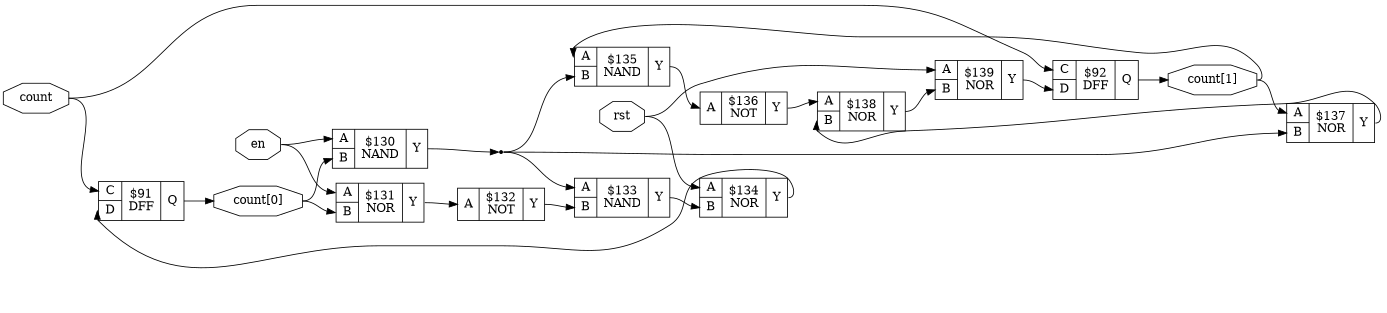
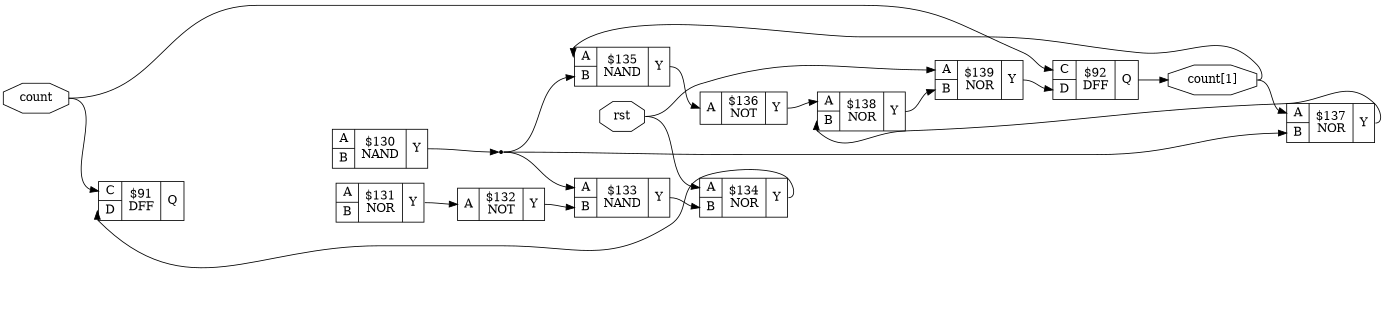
(258, 145) -> none
(258, 201) -> none
